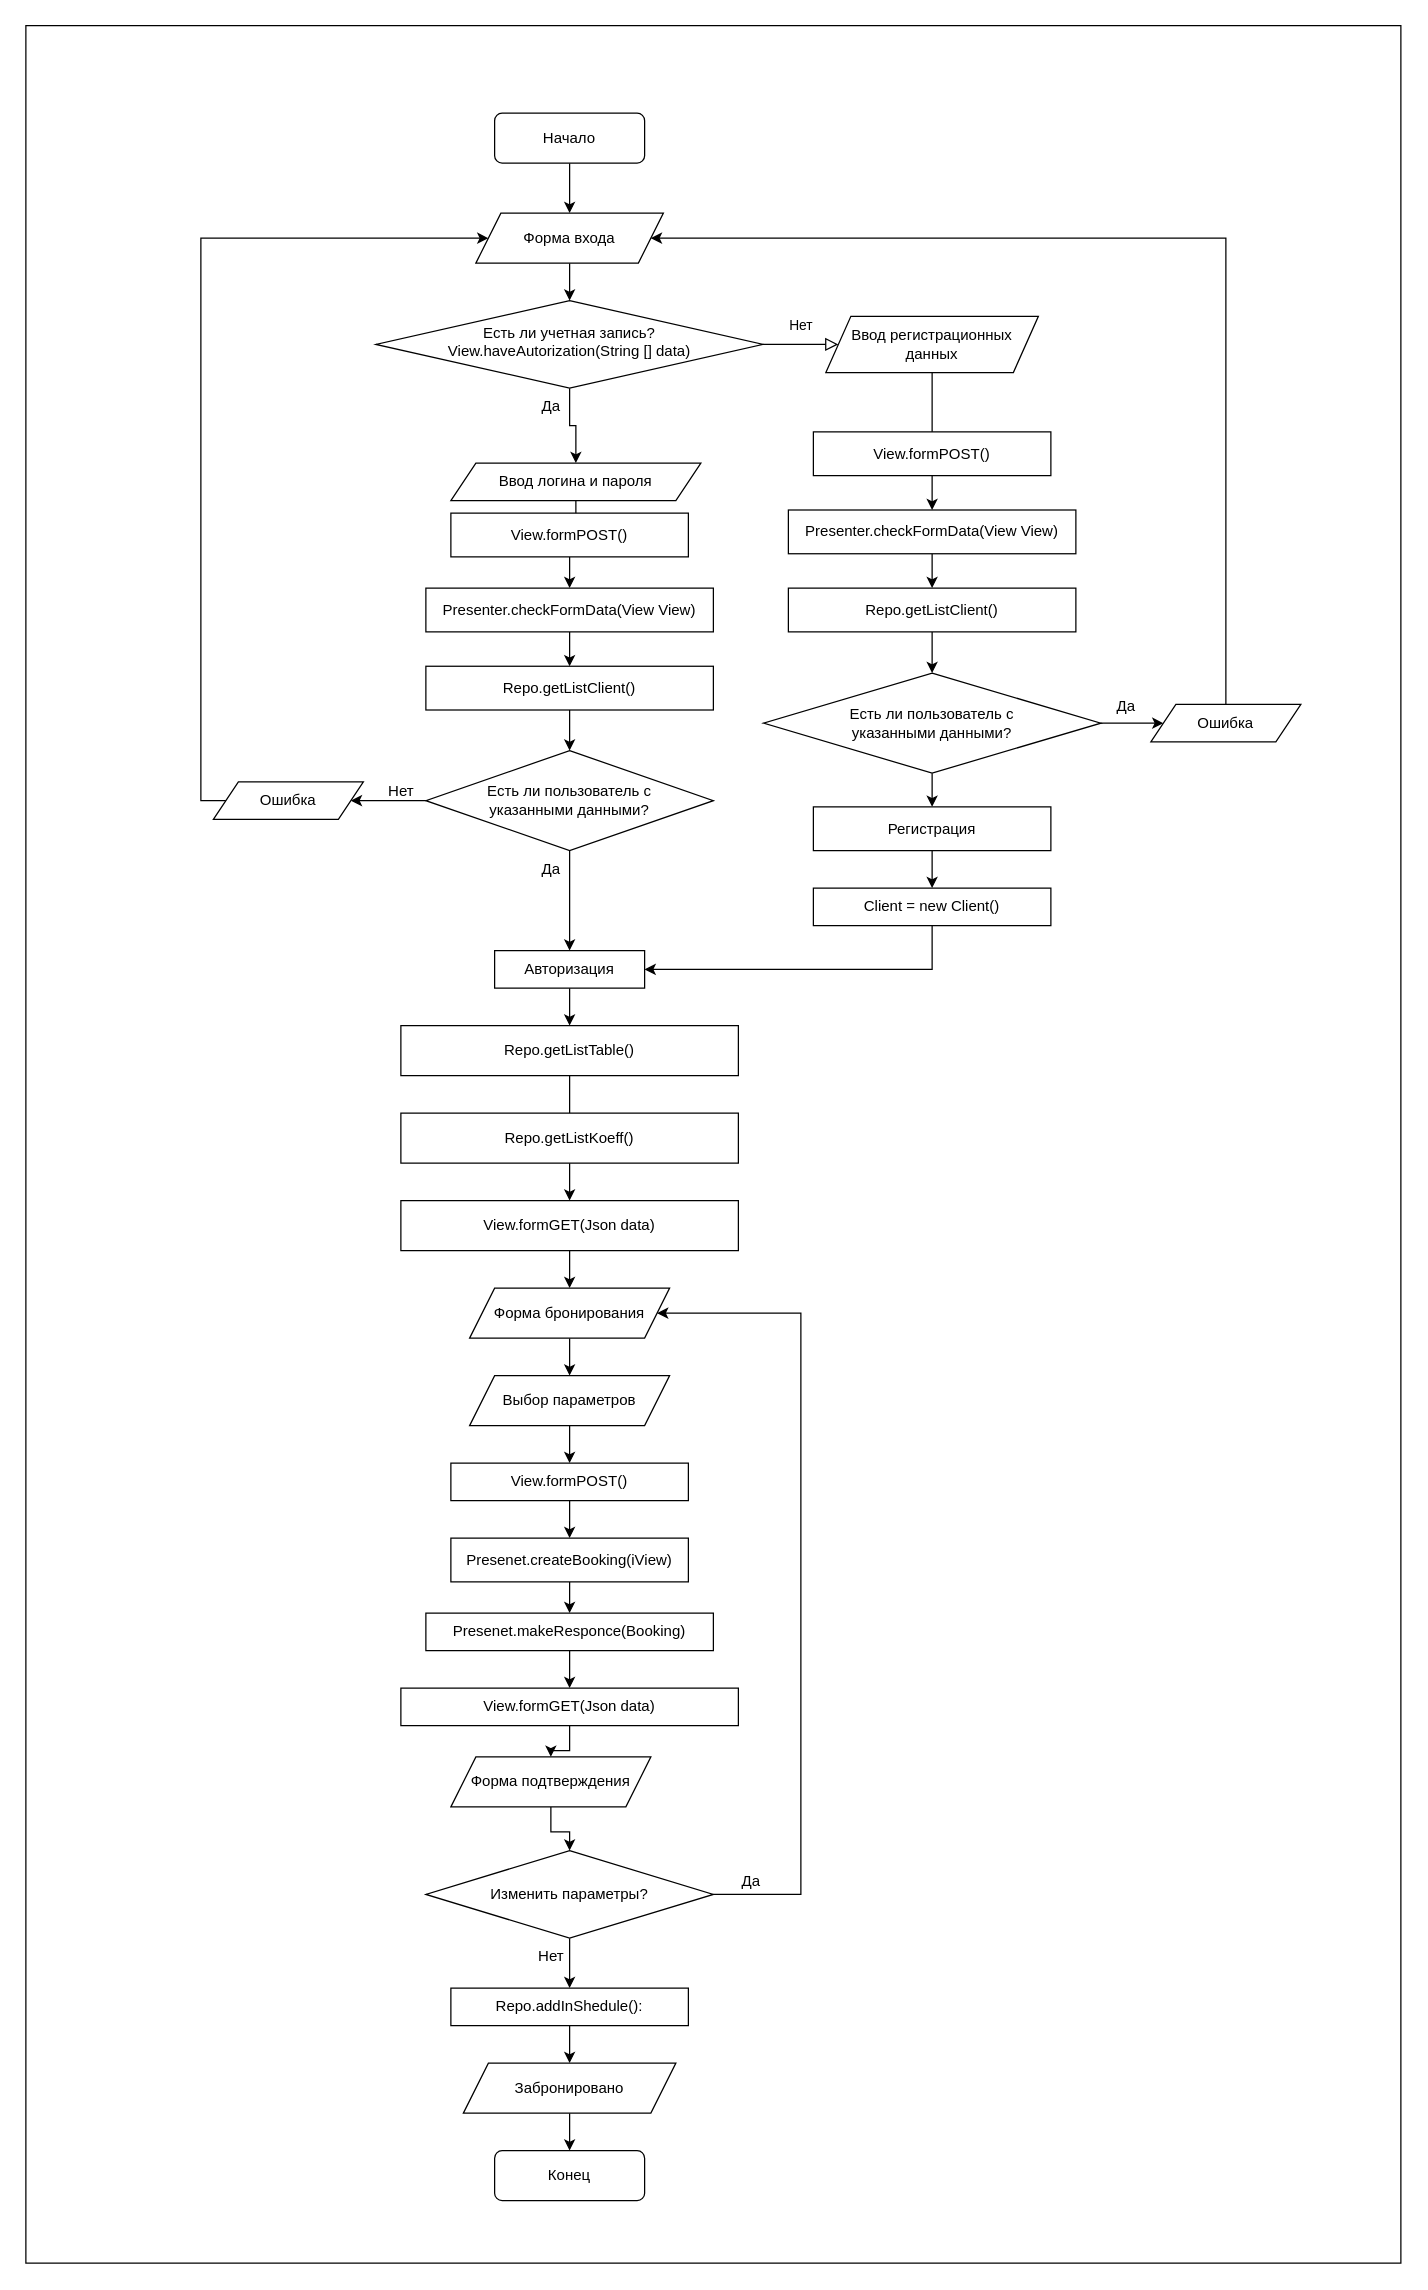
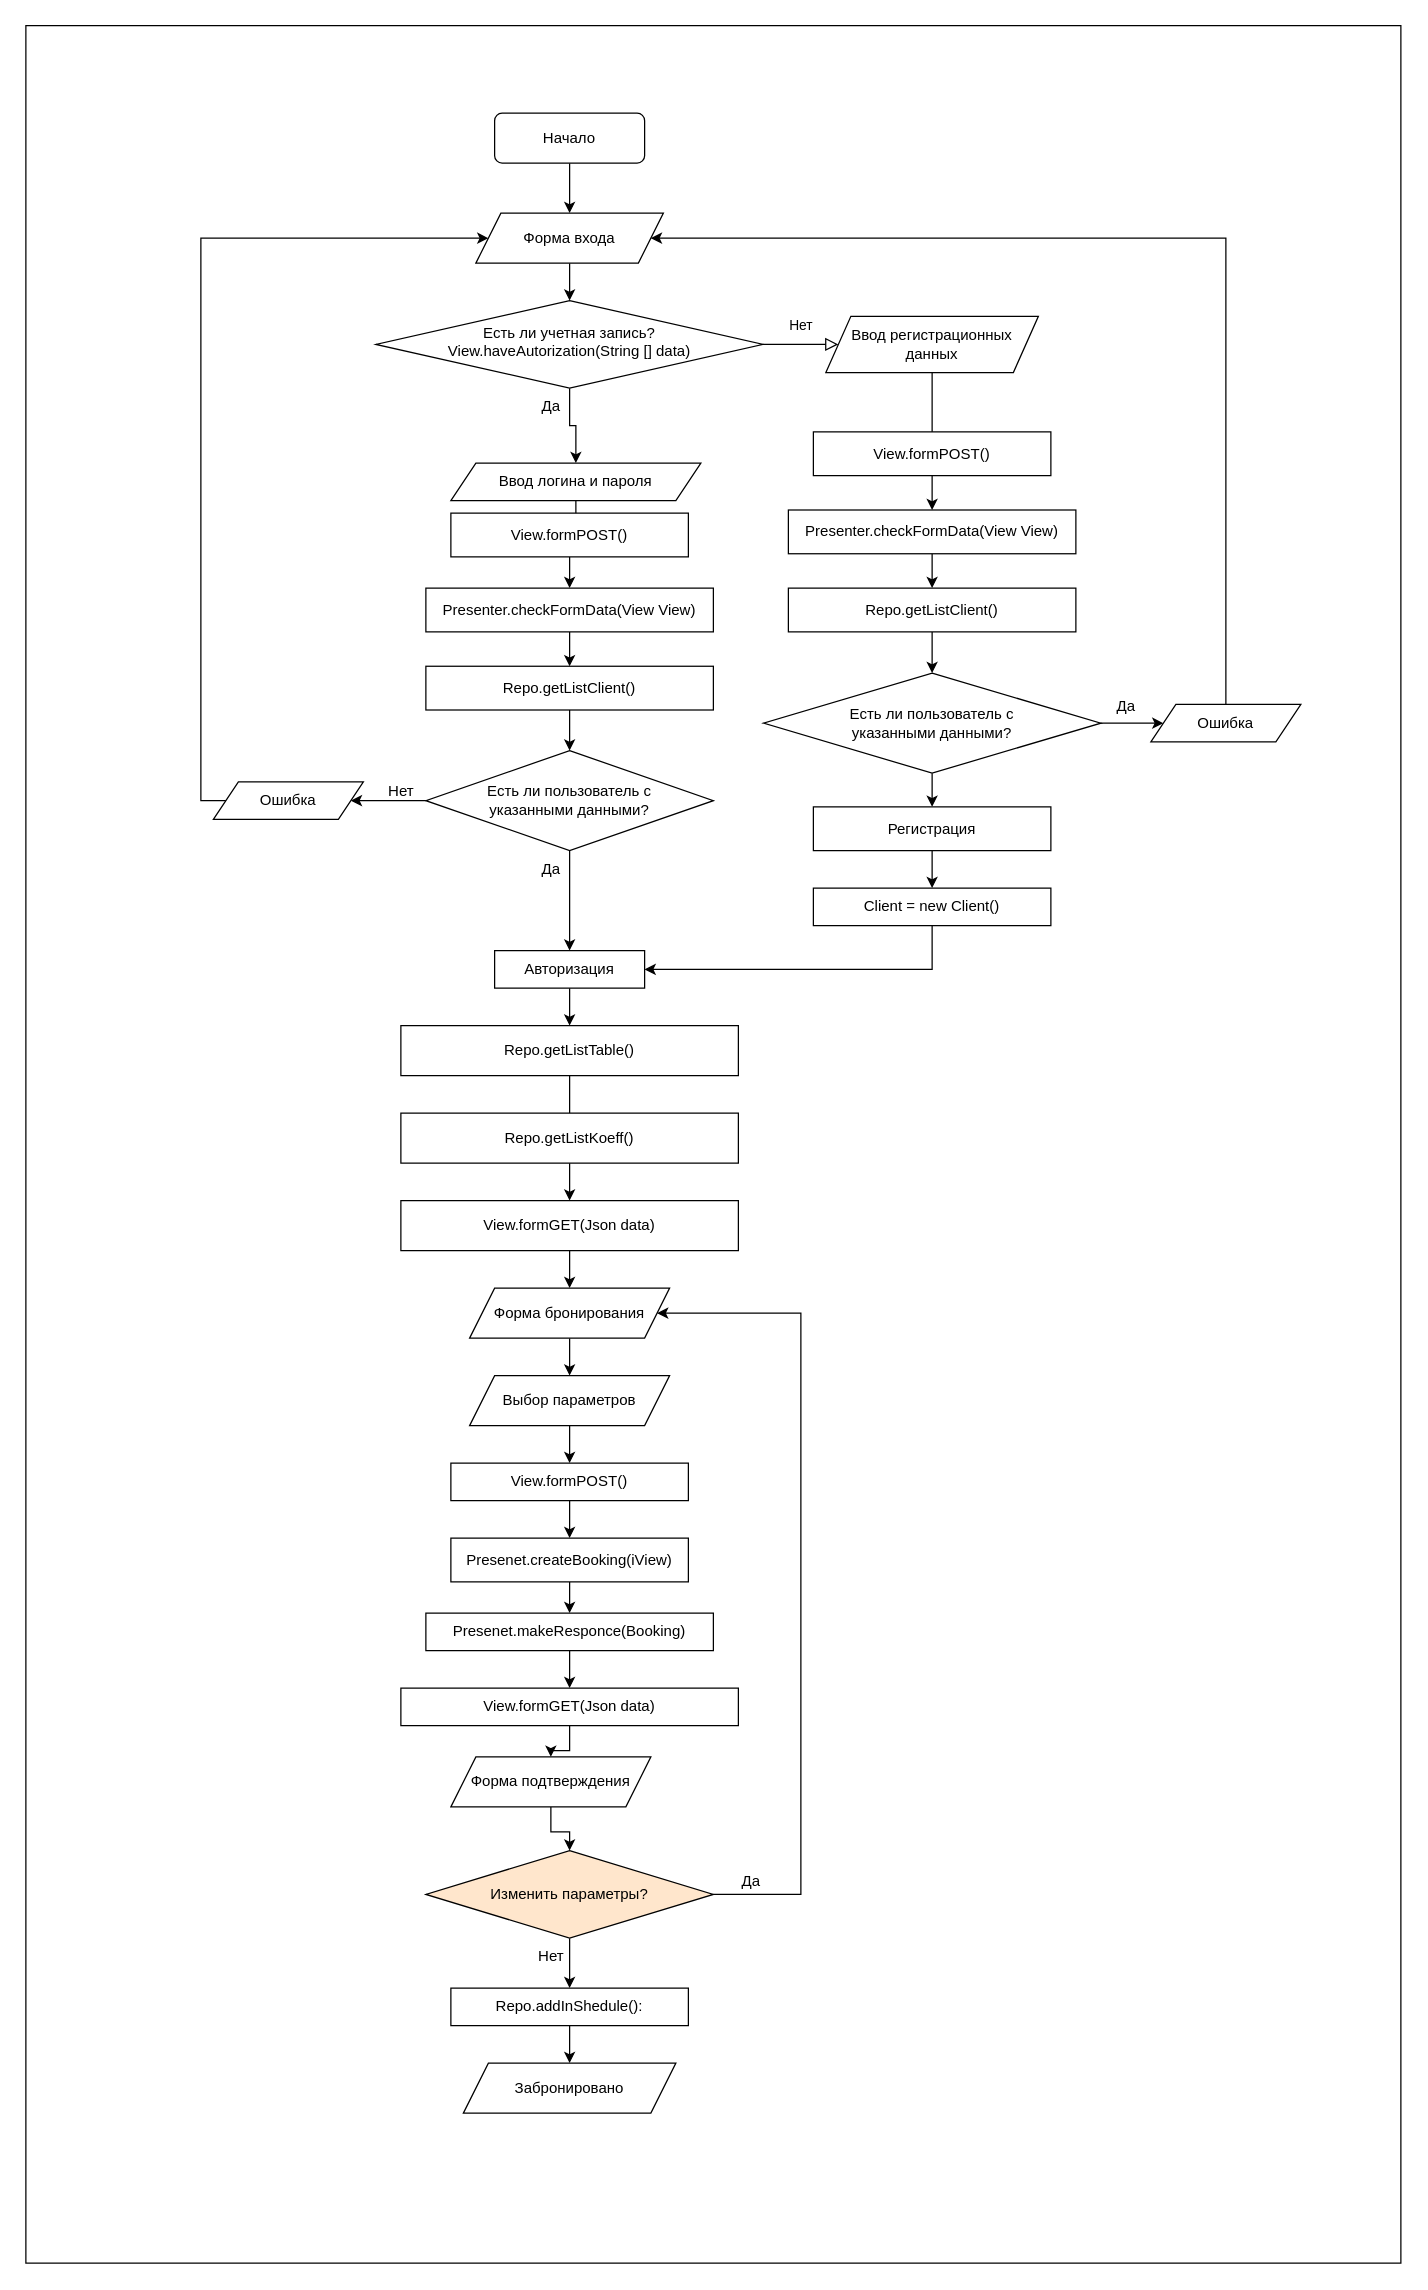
(569, 1894) -> (569, 1894)
(569, 2136) -> none
(569, 2176) -> none
